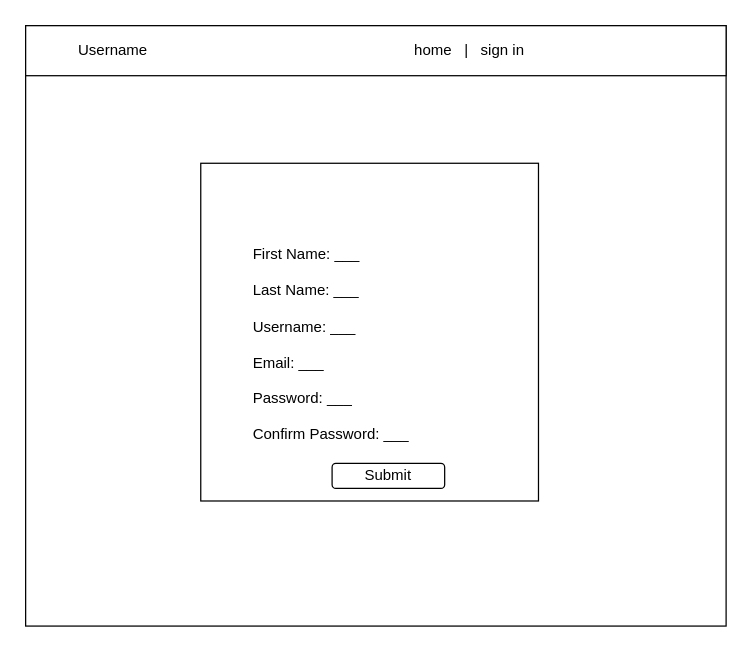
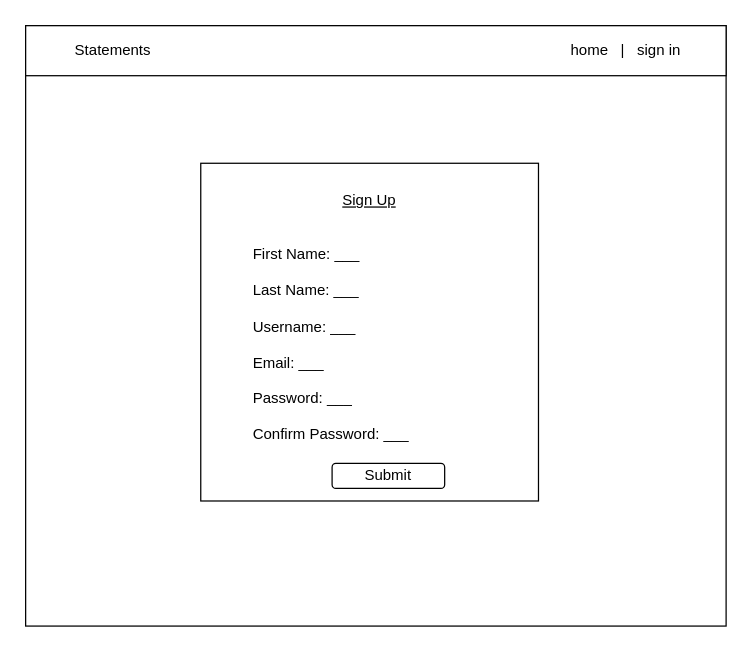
(113, 51) -> (113, 51)
(469, 51) -> (626, 51)
none -> (369, 201)
